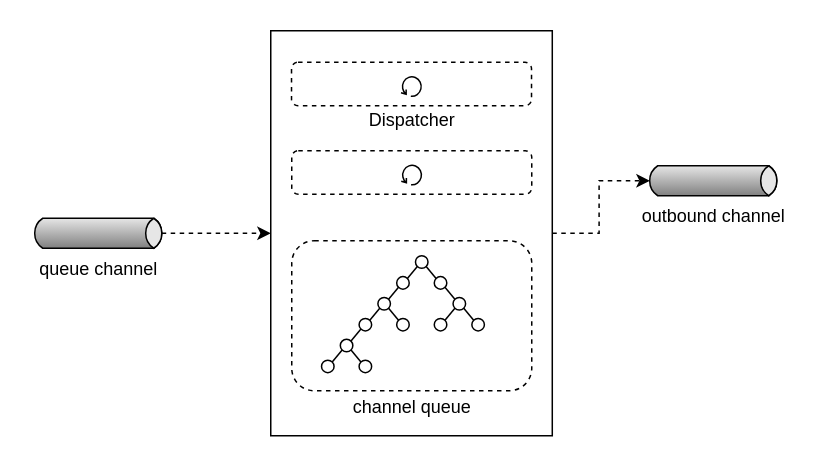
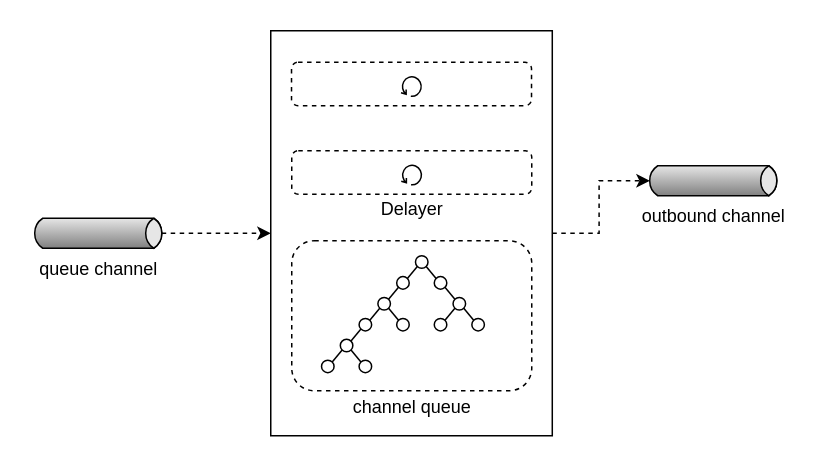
(412, 121) -> none
none -> (412, 209)
